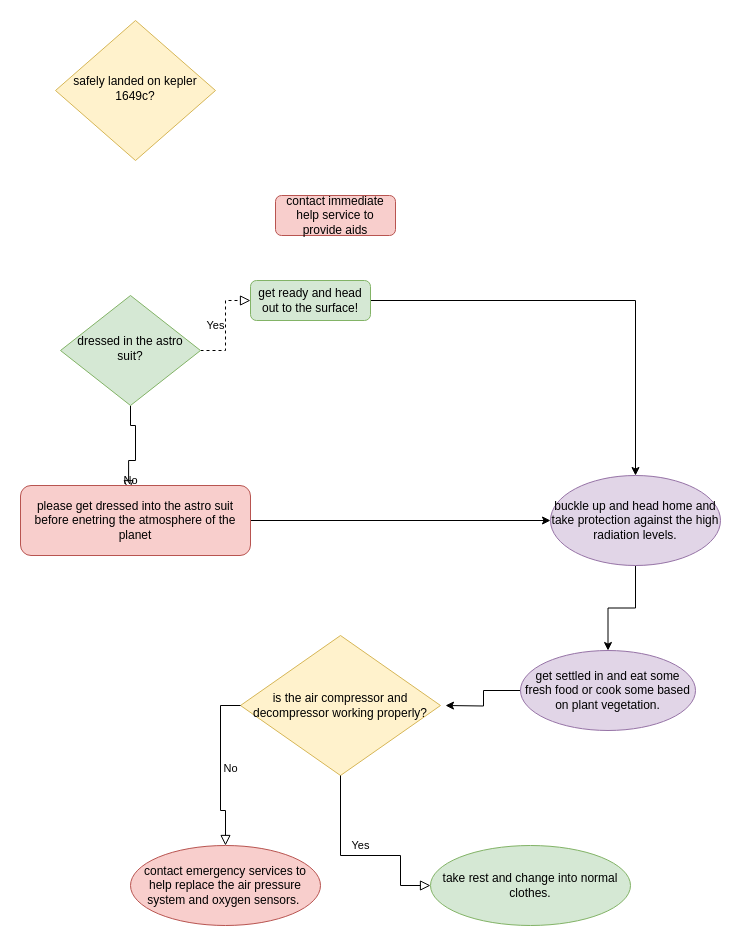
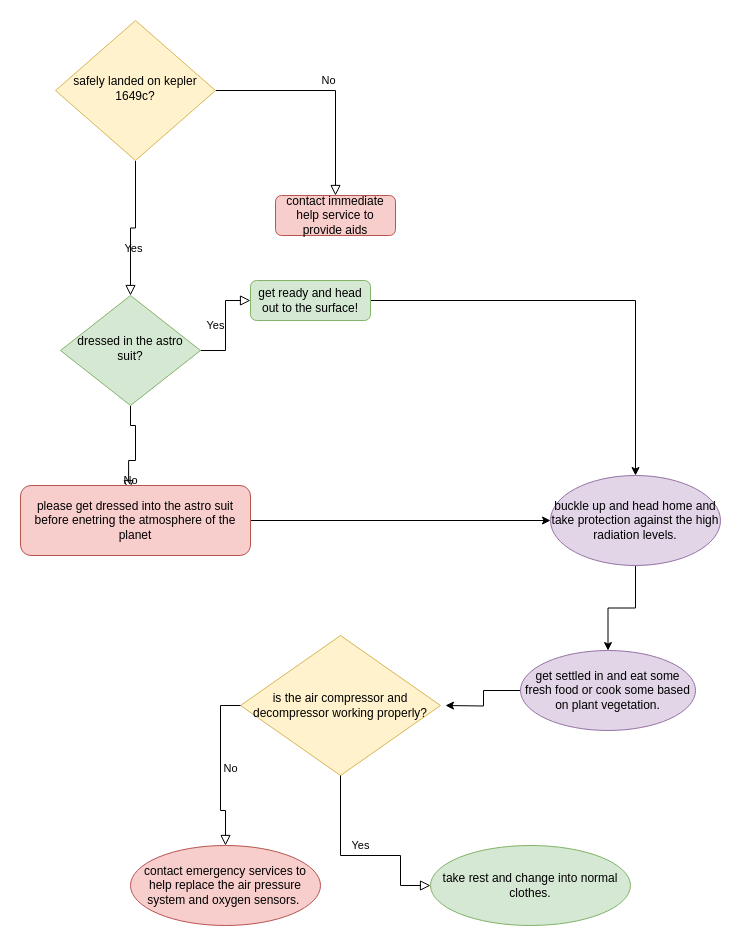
none -> (323, 91)
none -> (136, 225)
(226, 331) -> (226, 331)
